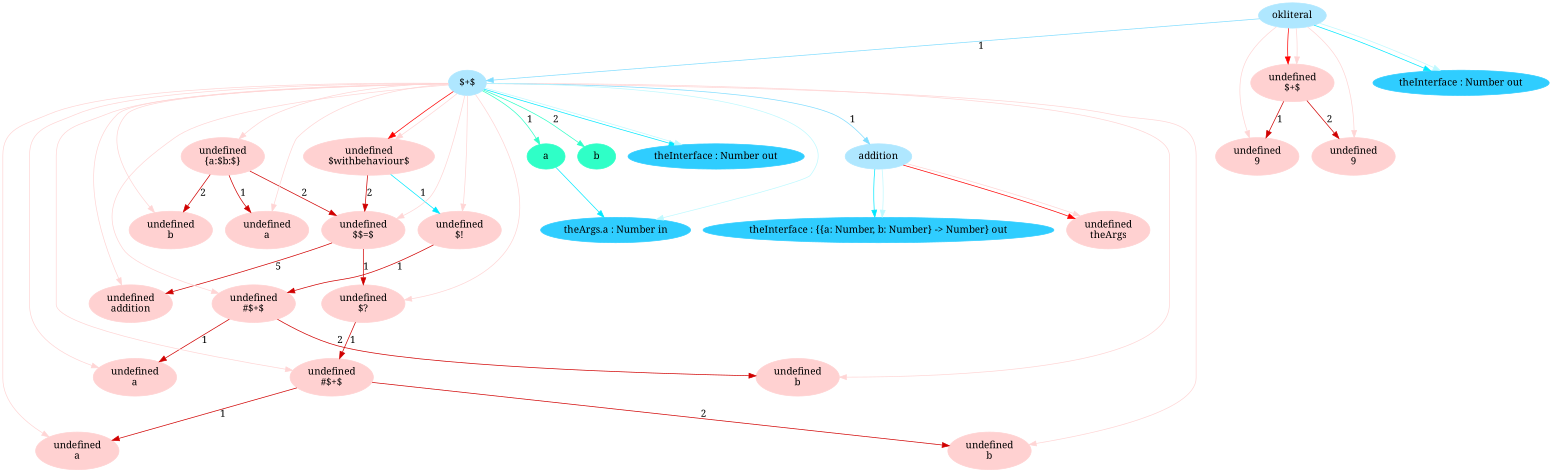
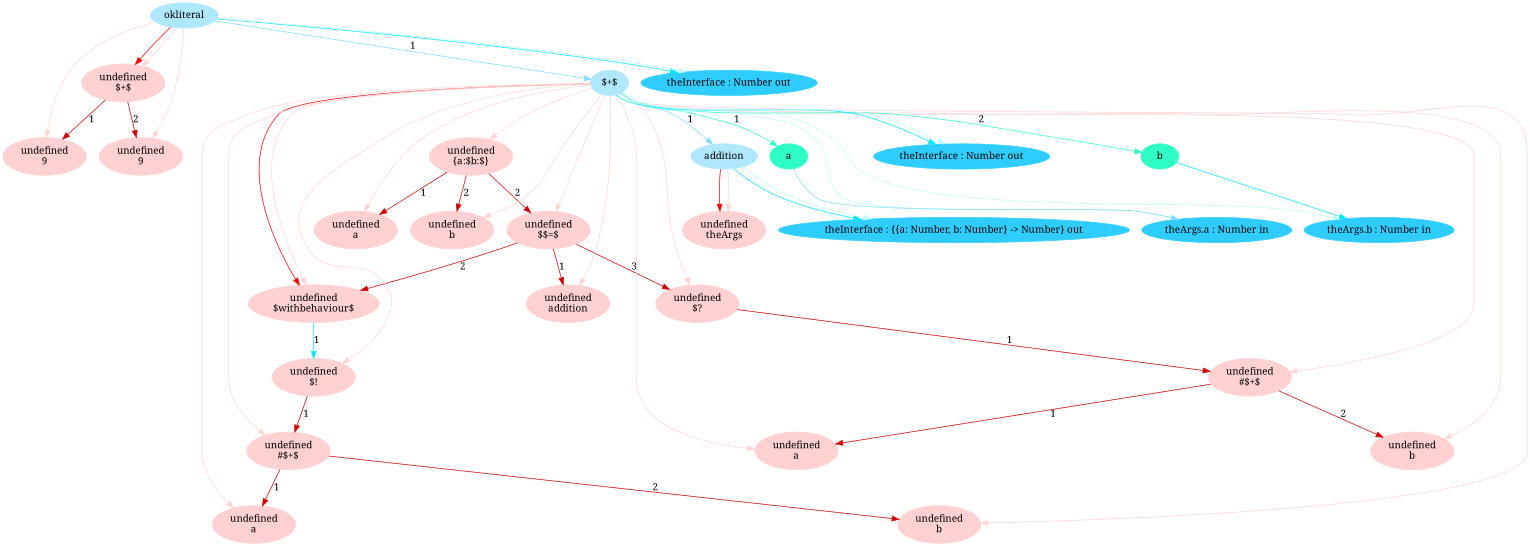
(366, 190) -> (443, 267)
(578, 190) -> (975, 209)
none -> (1379, 230)
(278, 267) -> (562, 267)
(366, 267) -> (634, 267)
